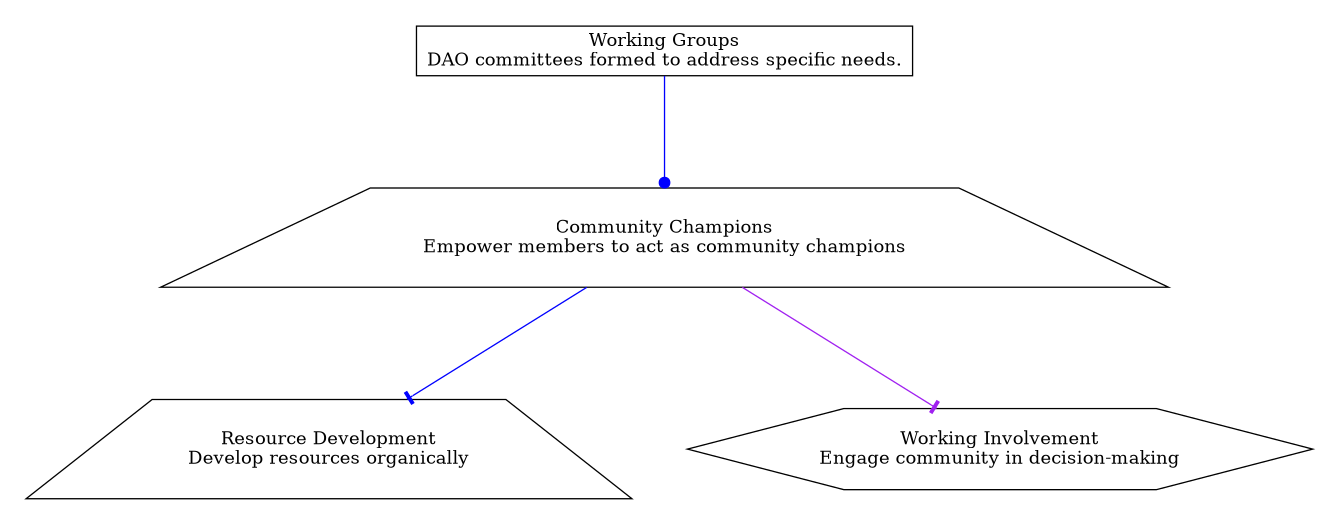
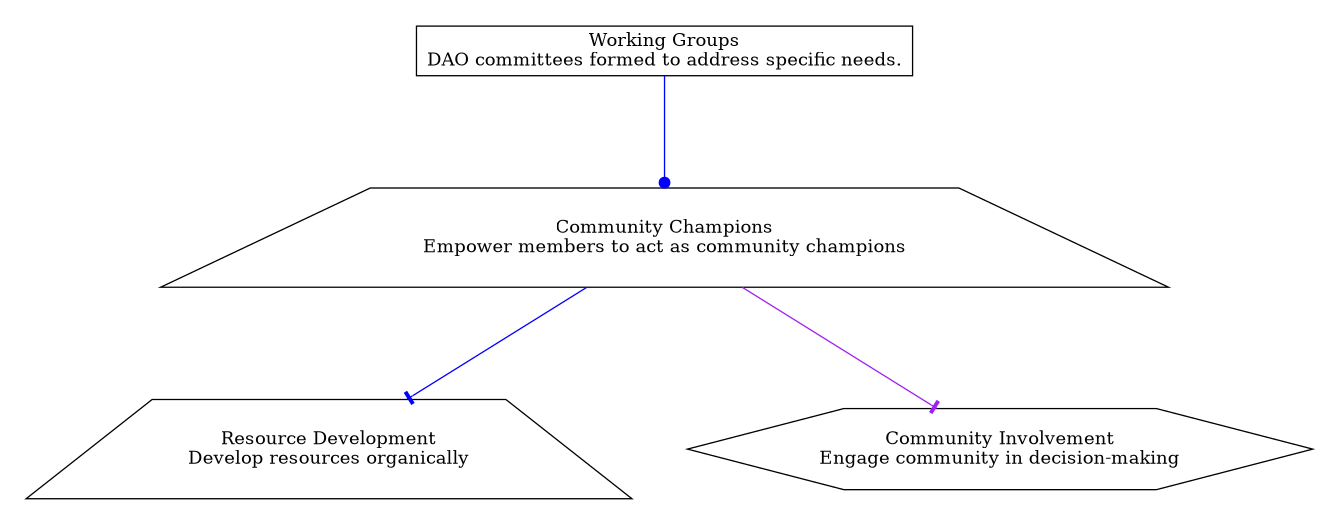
(1000, 449) -> (1000, 449)
